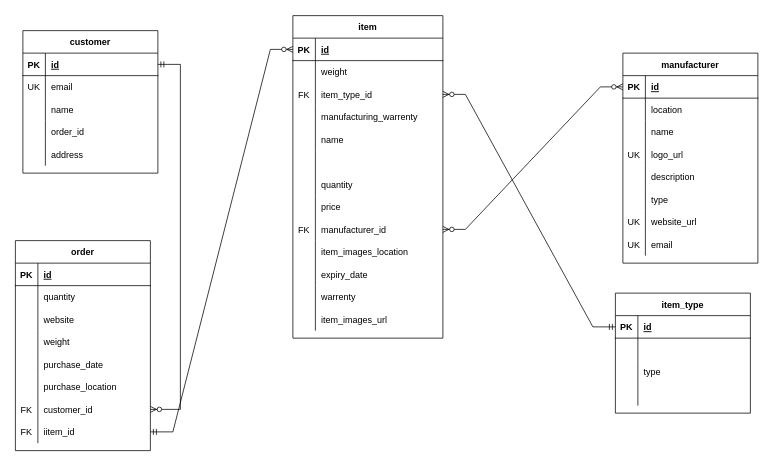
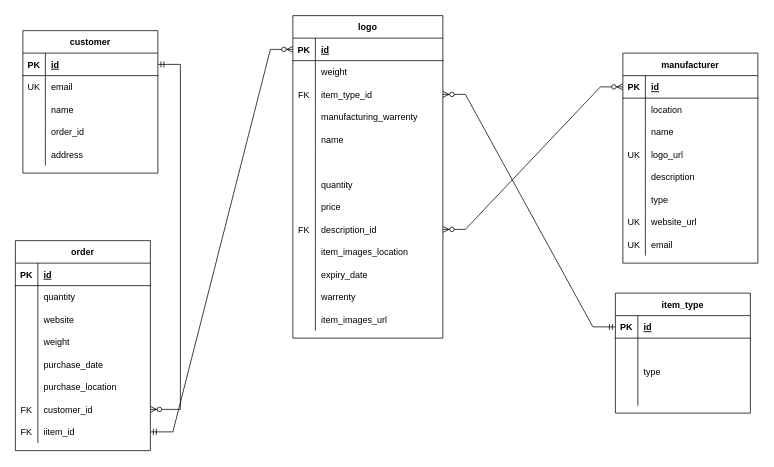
(368, 27) -> (368, 27)
(358, 230) -> (353, 230)
